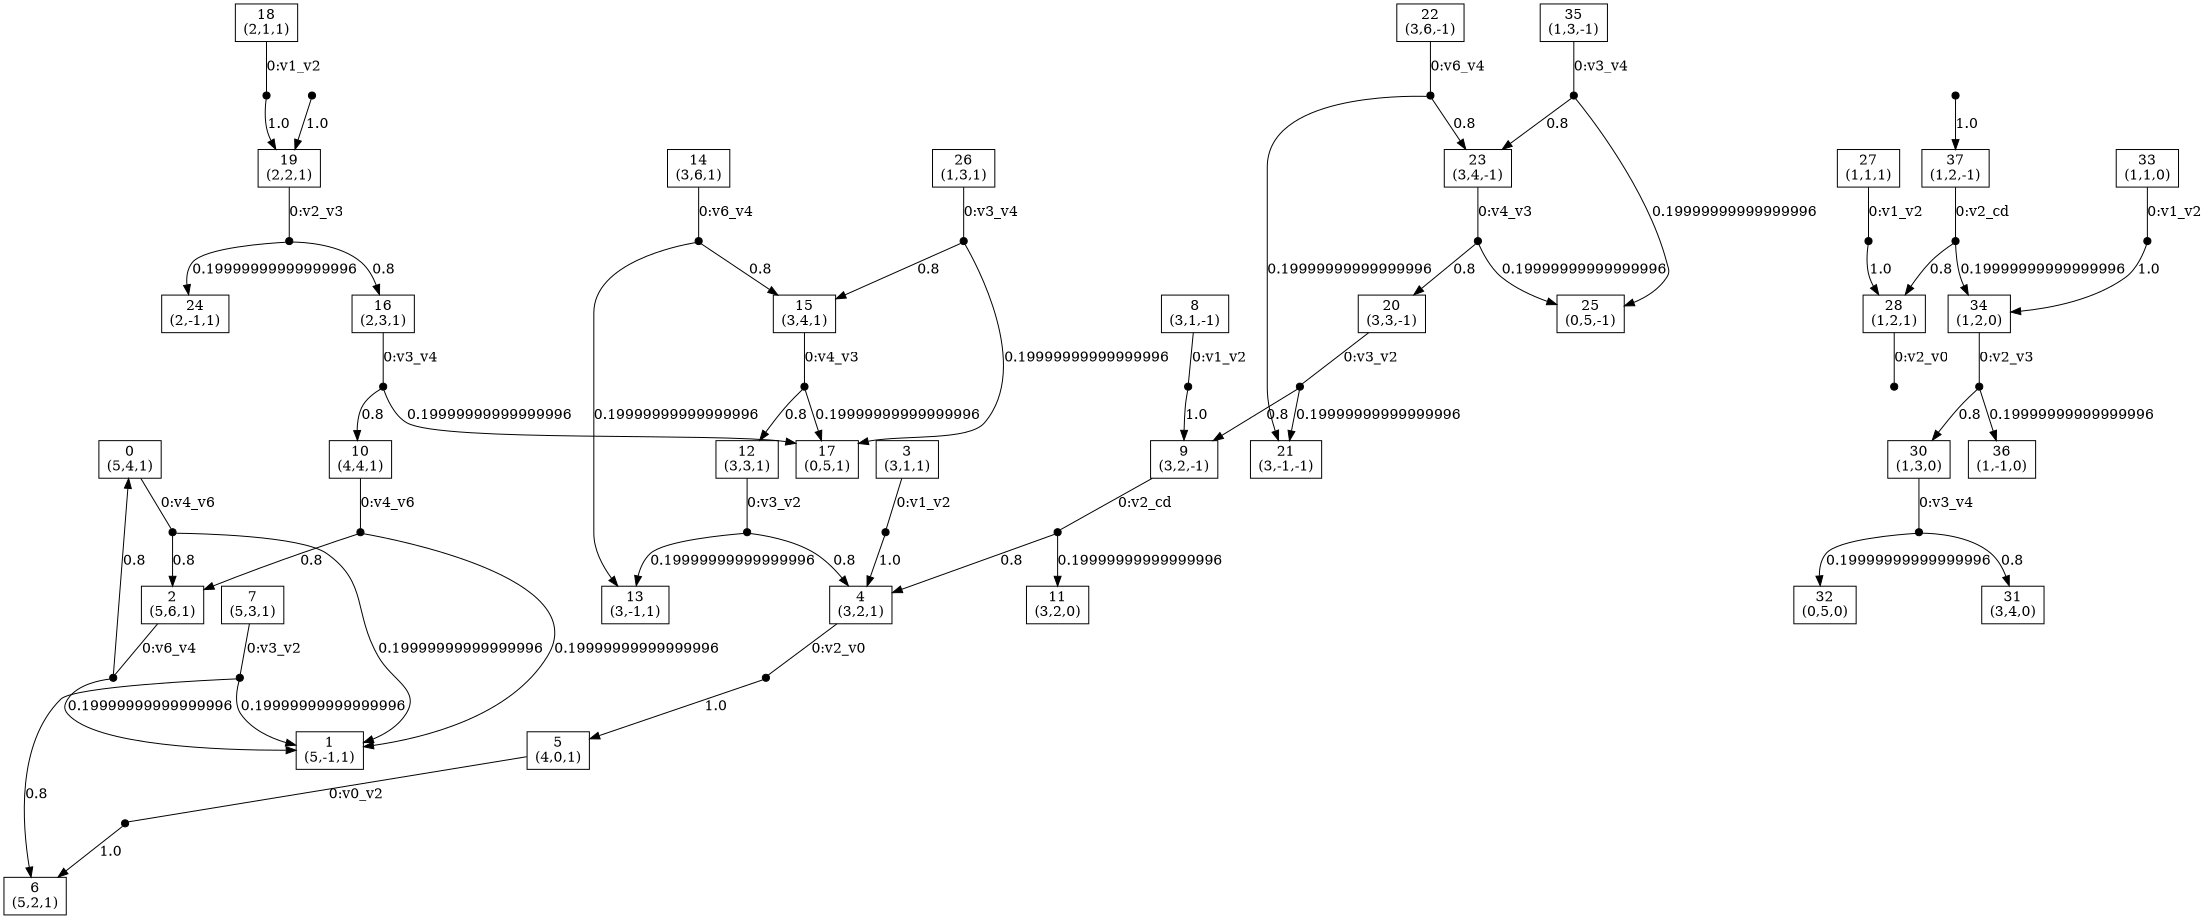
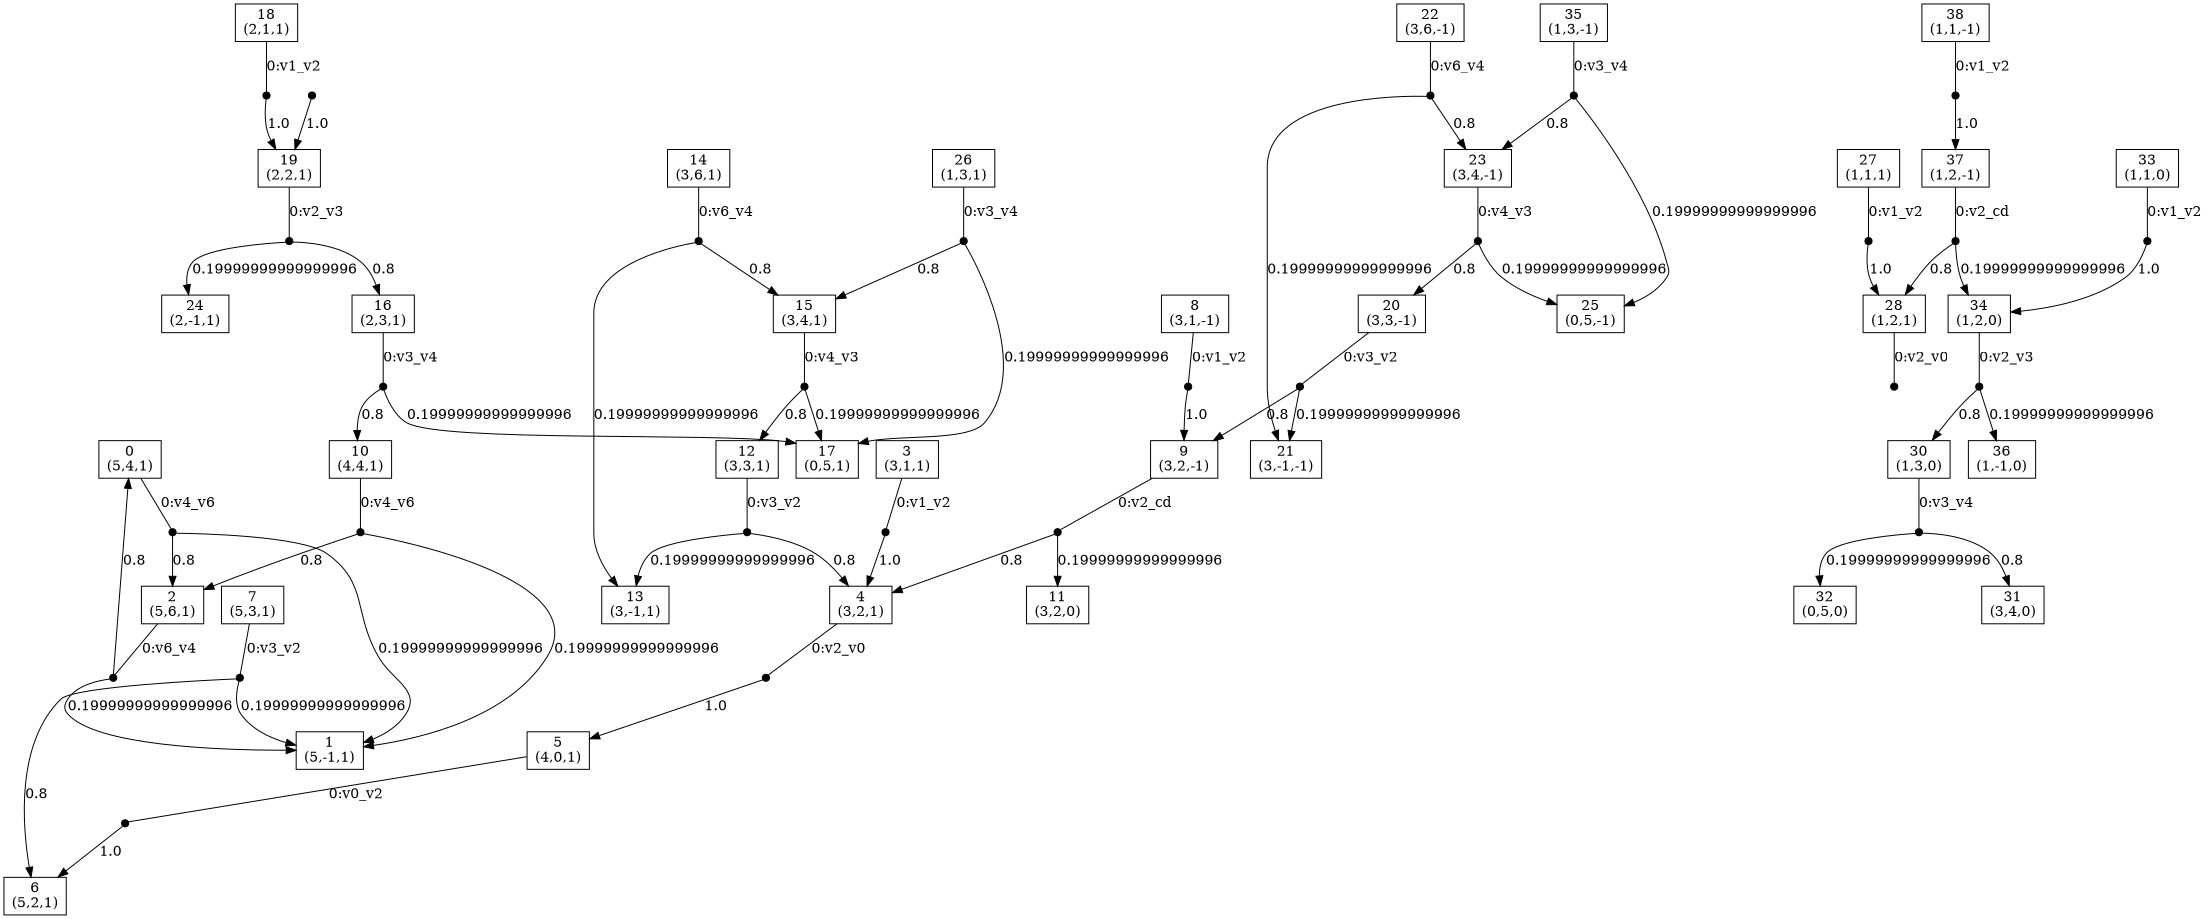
none -> (1956, 23)
